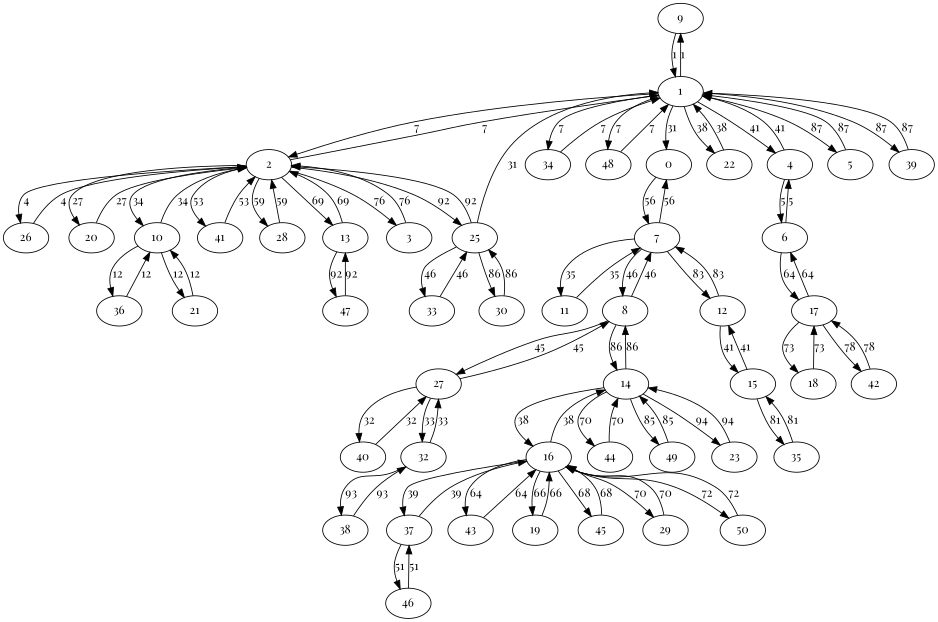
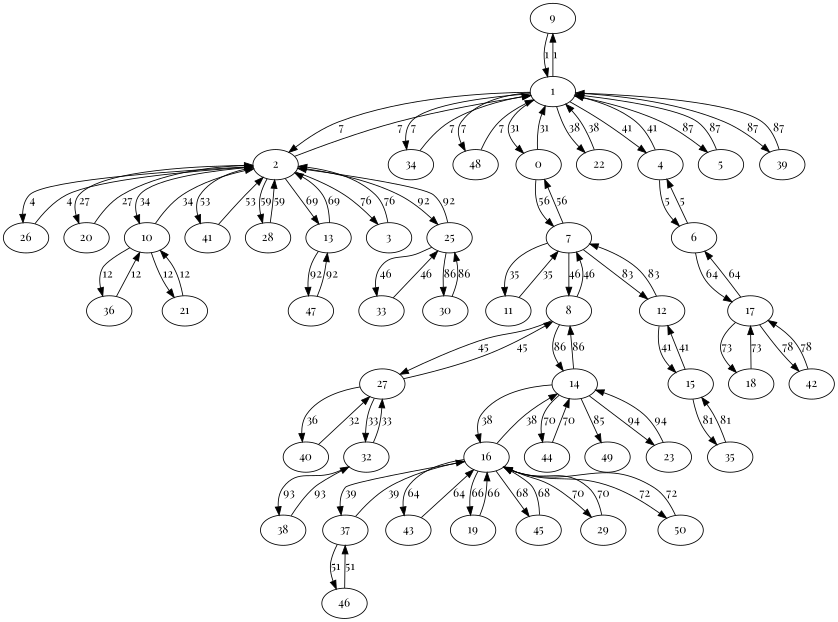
(537, 124) -> (538, 131)
(369, 421) -> (313, 421)
(659, 421) -> none
